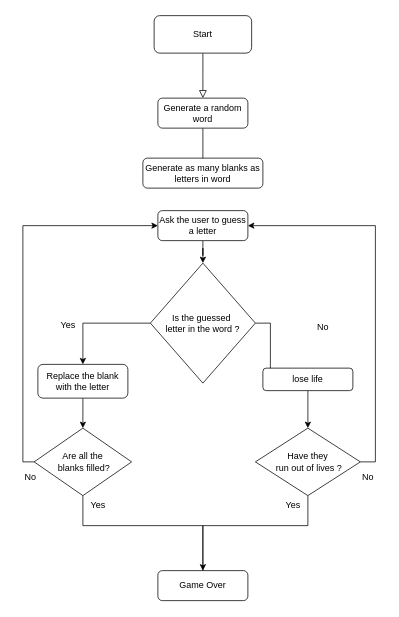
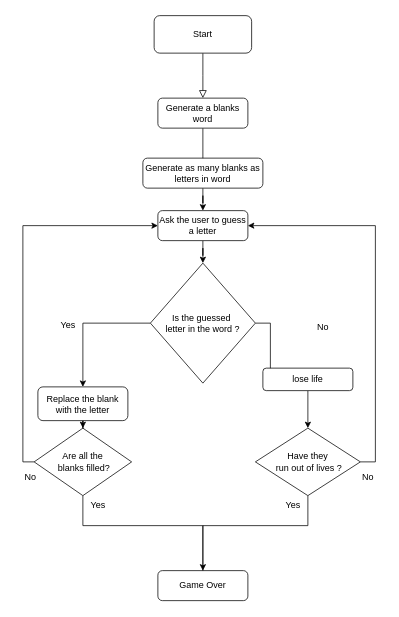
(203, 113) -> (203, 113)
none -> (203, 200)
(83, 381) -> (83, 404)
